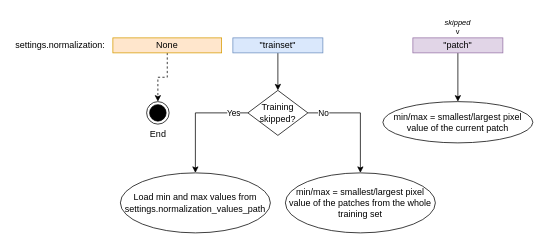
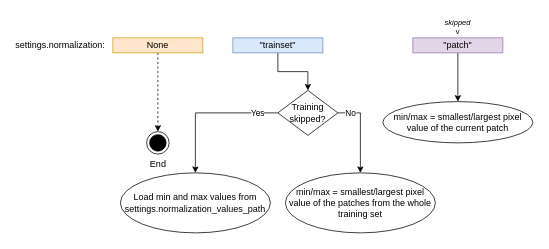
(167, 45) -> (158, 45)
(158, 113) -> (158, 143)
(278, 113) -> (308, 113)
